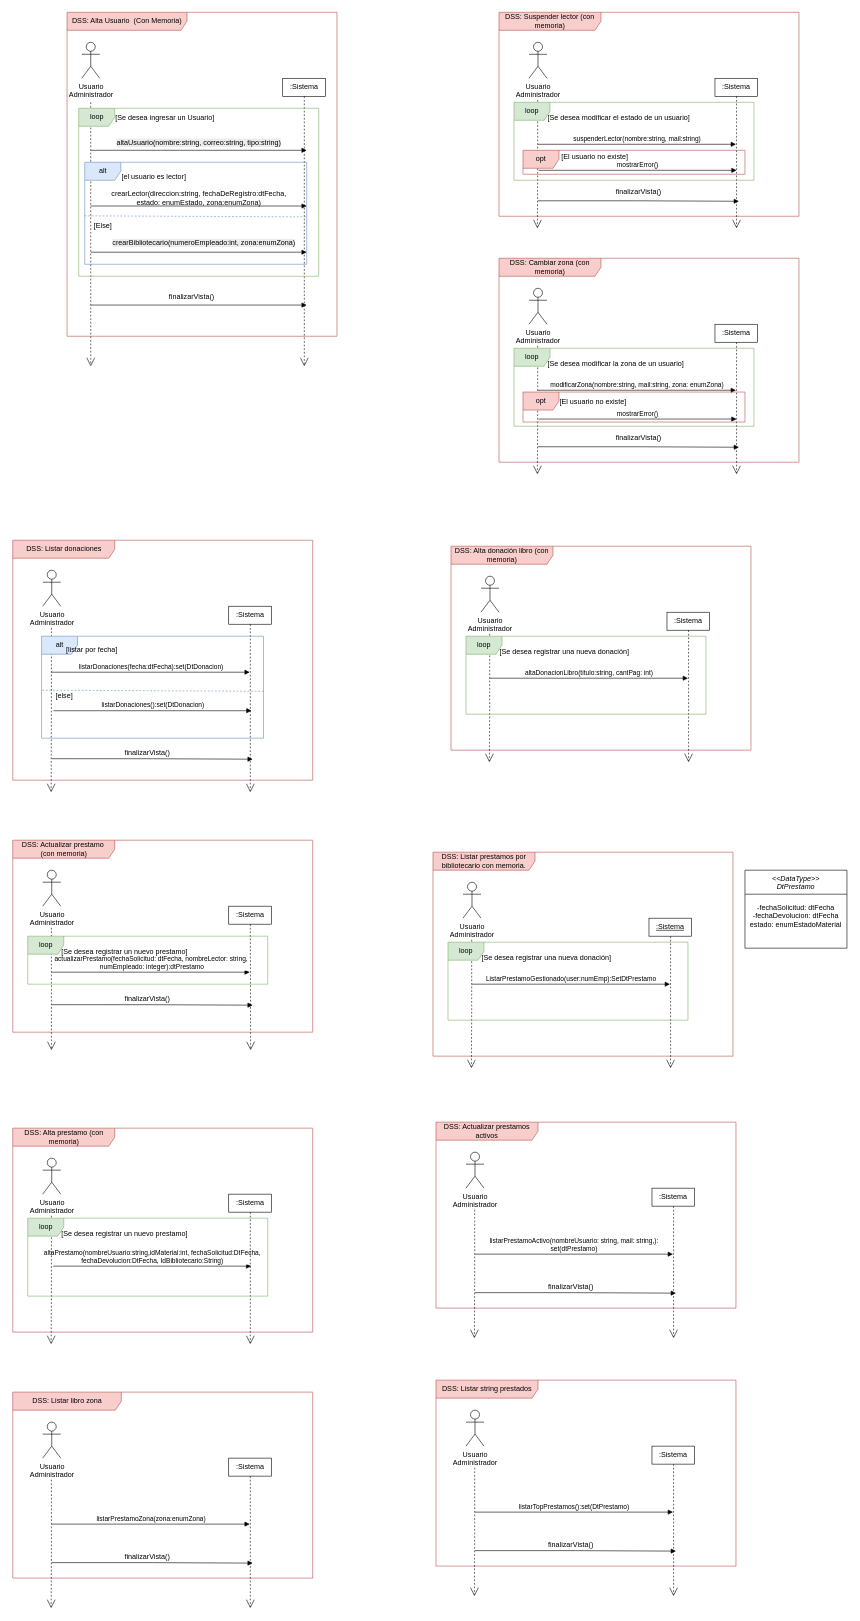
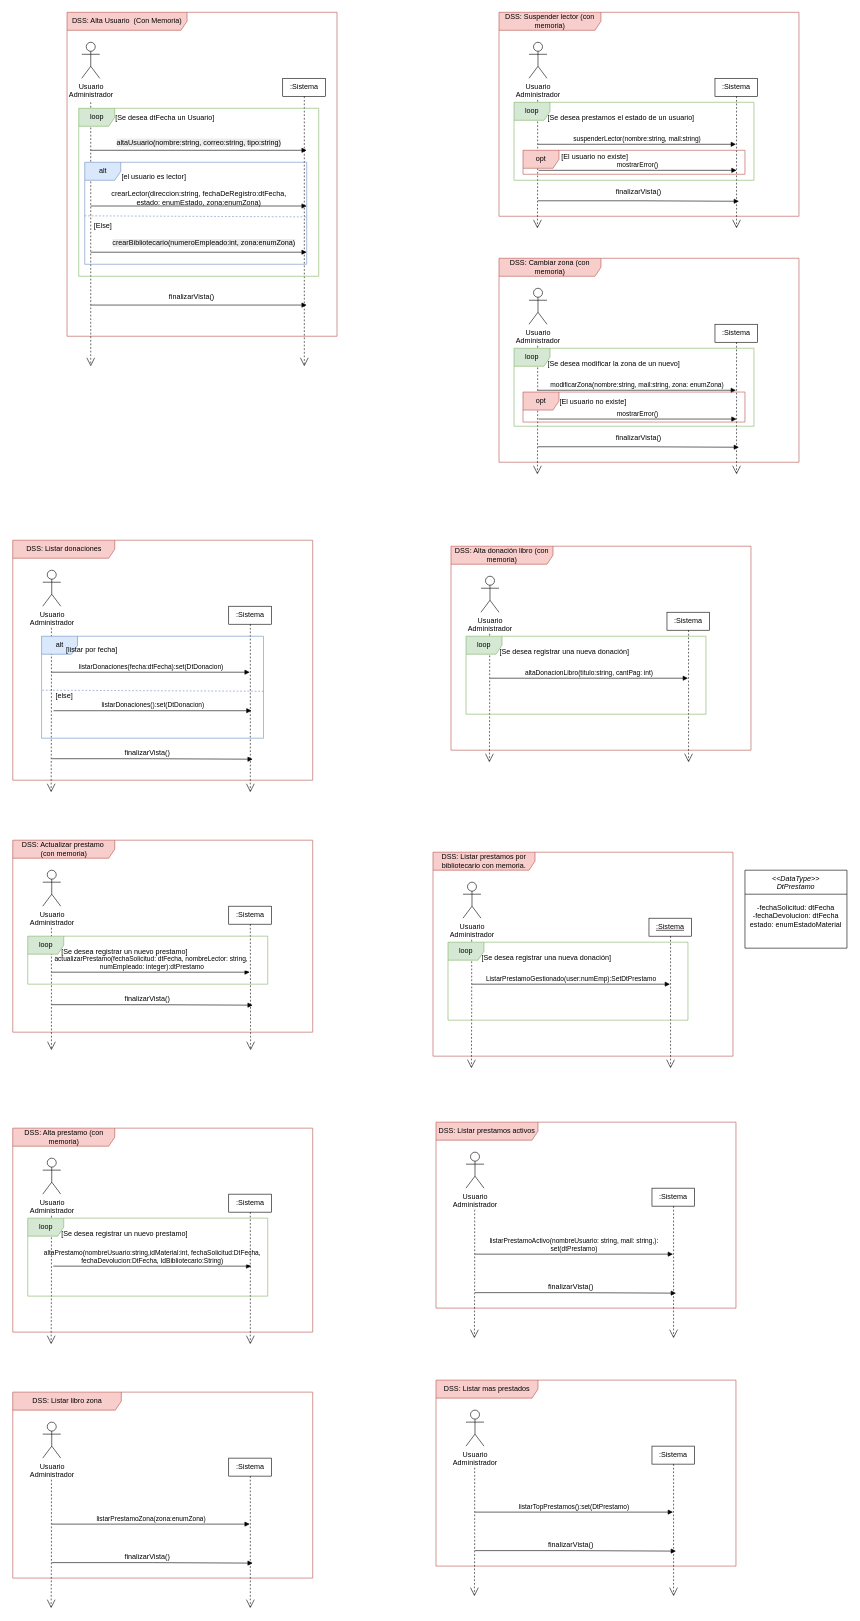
(168, 118) -> (167, 118)
(624, 118) -> (626, 118)
(620, 364) -> (617, 364)
(487, 1131) -> (487, 1131)
(487, 1389) -> (487, 1389)
